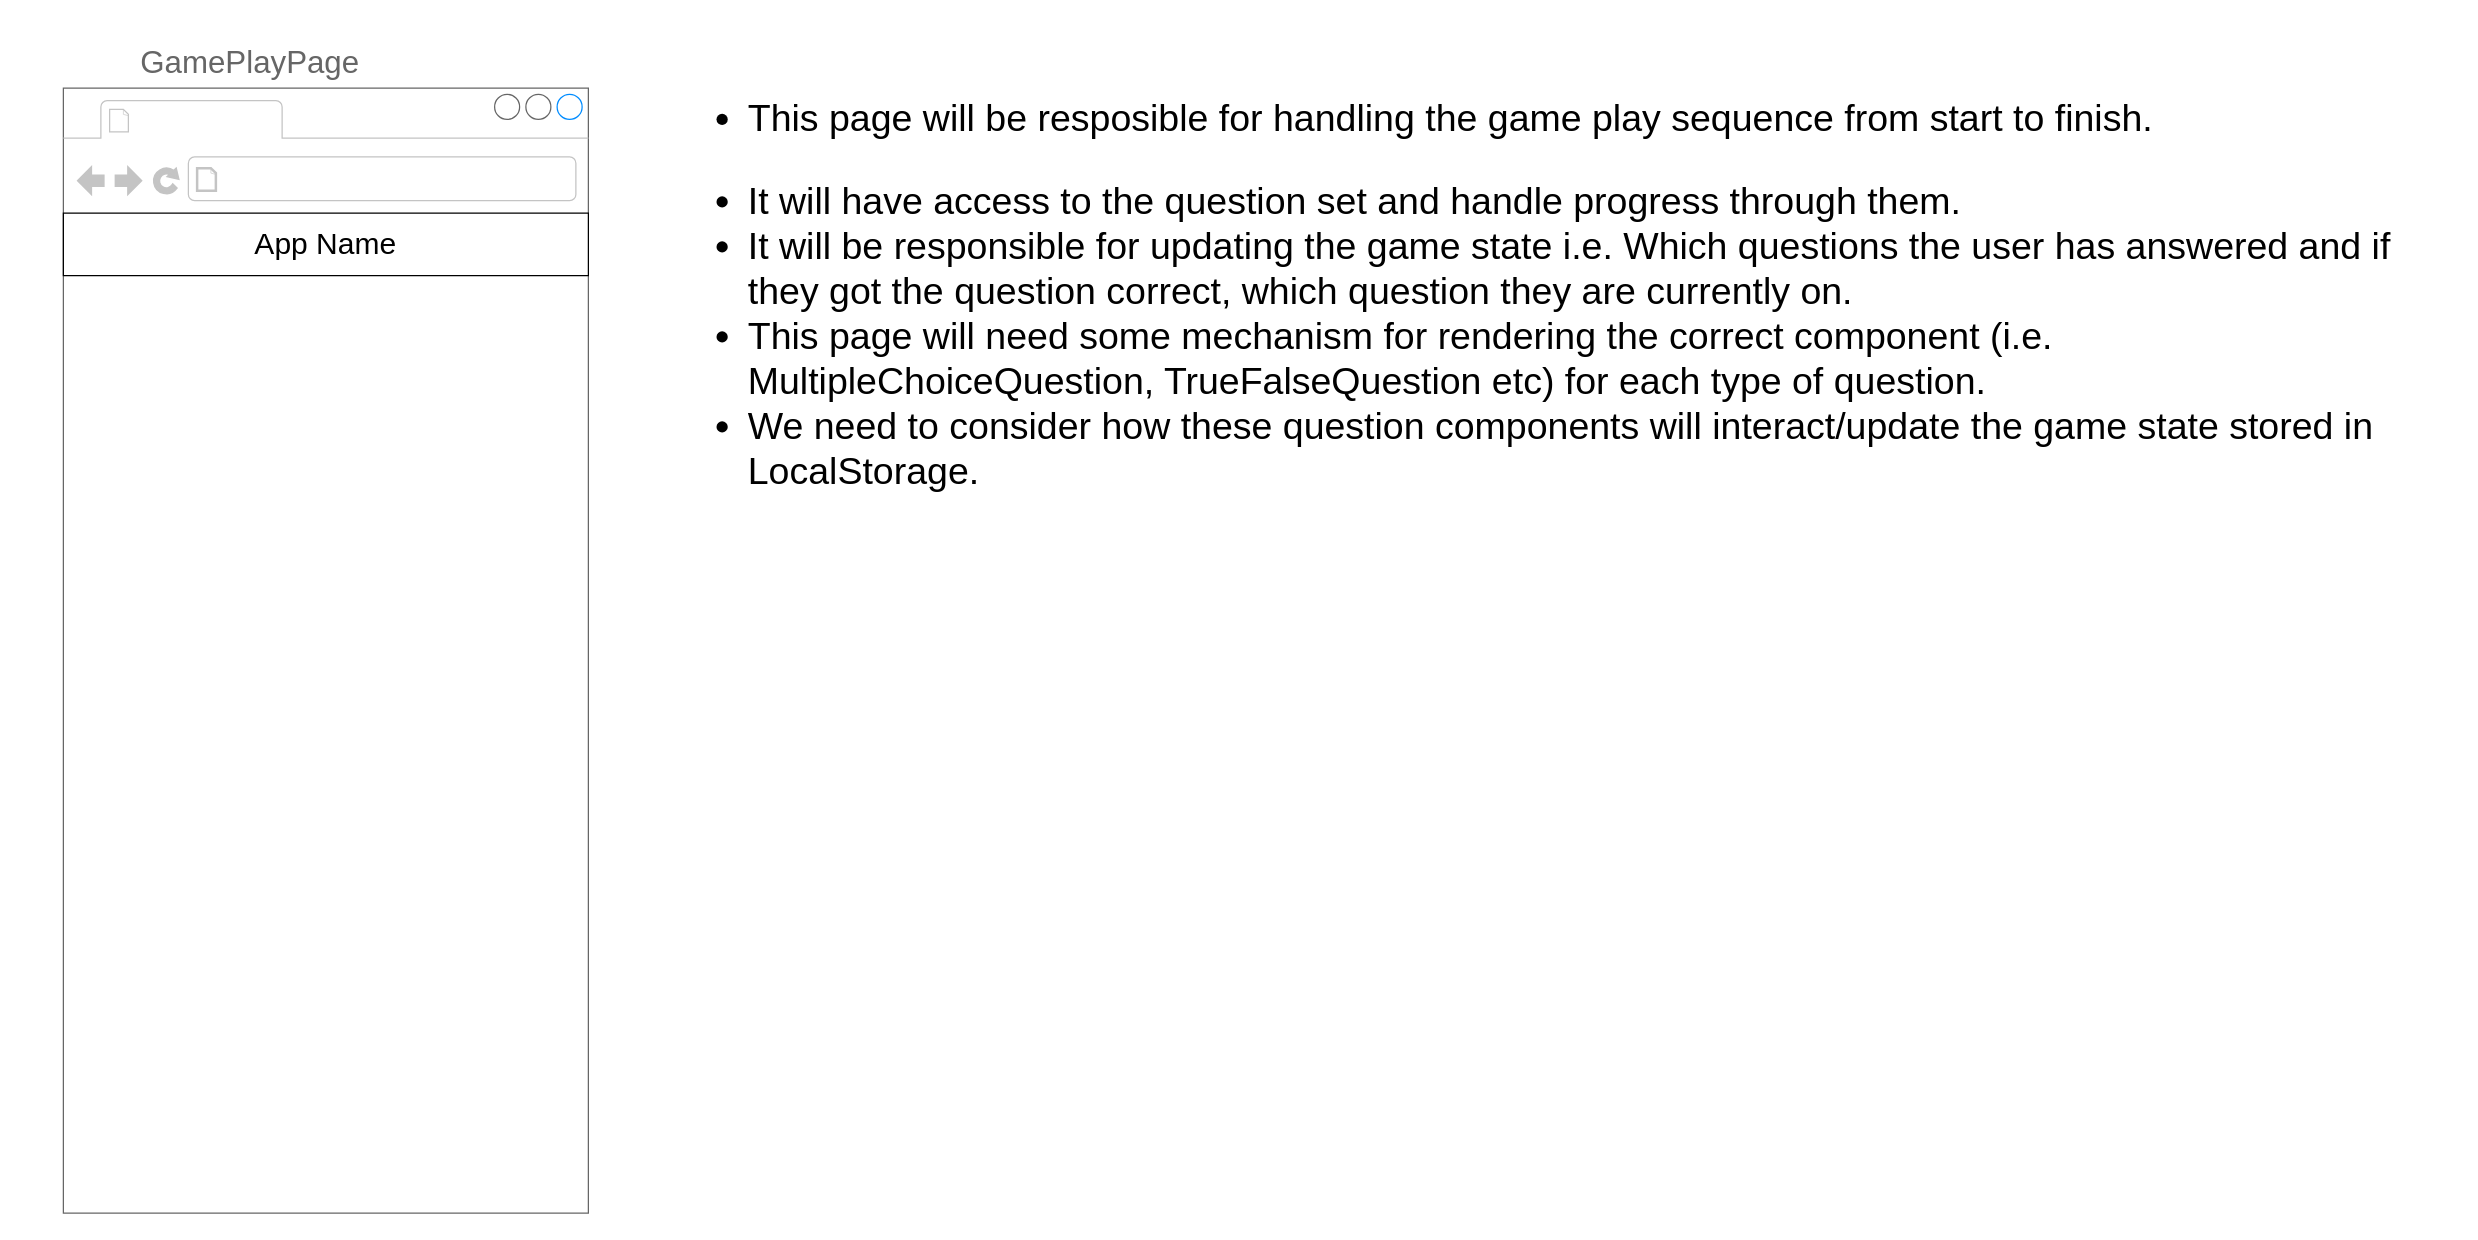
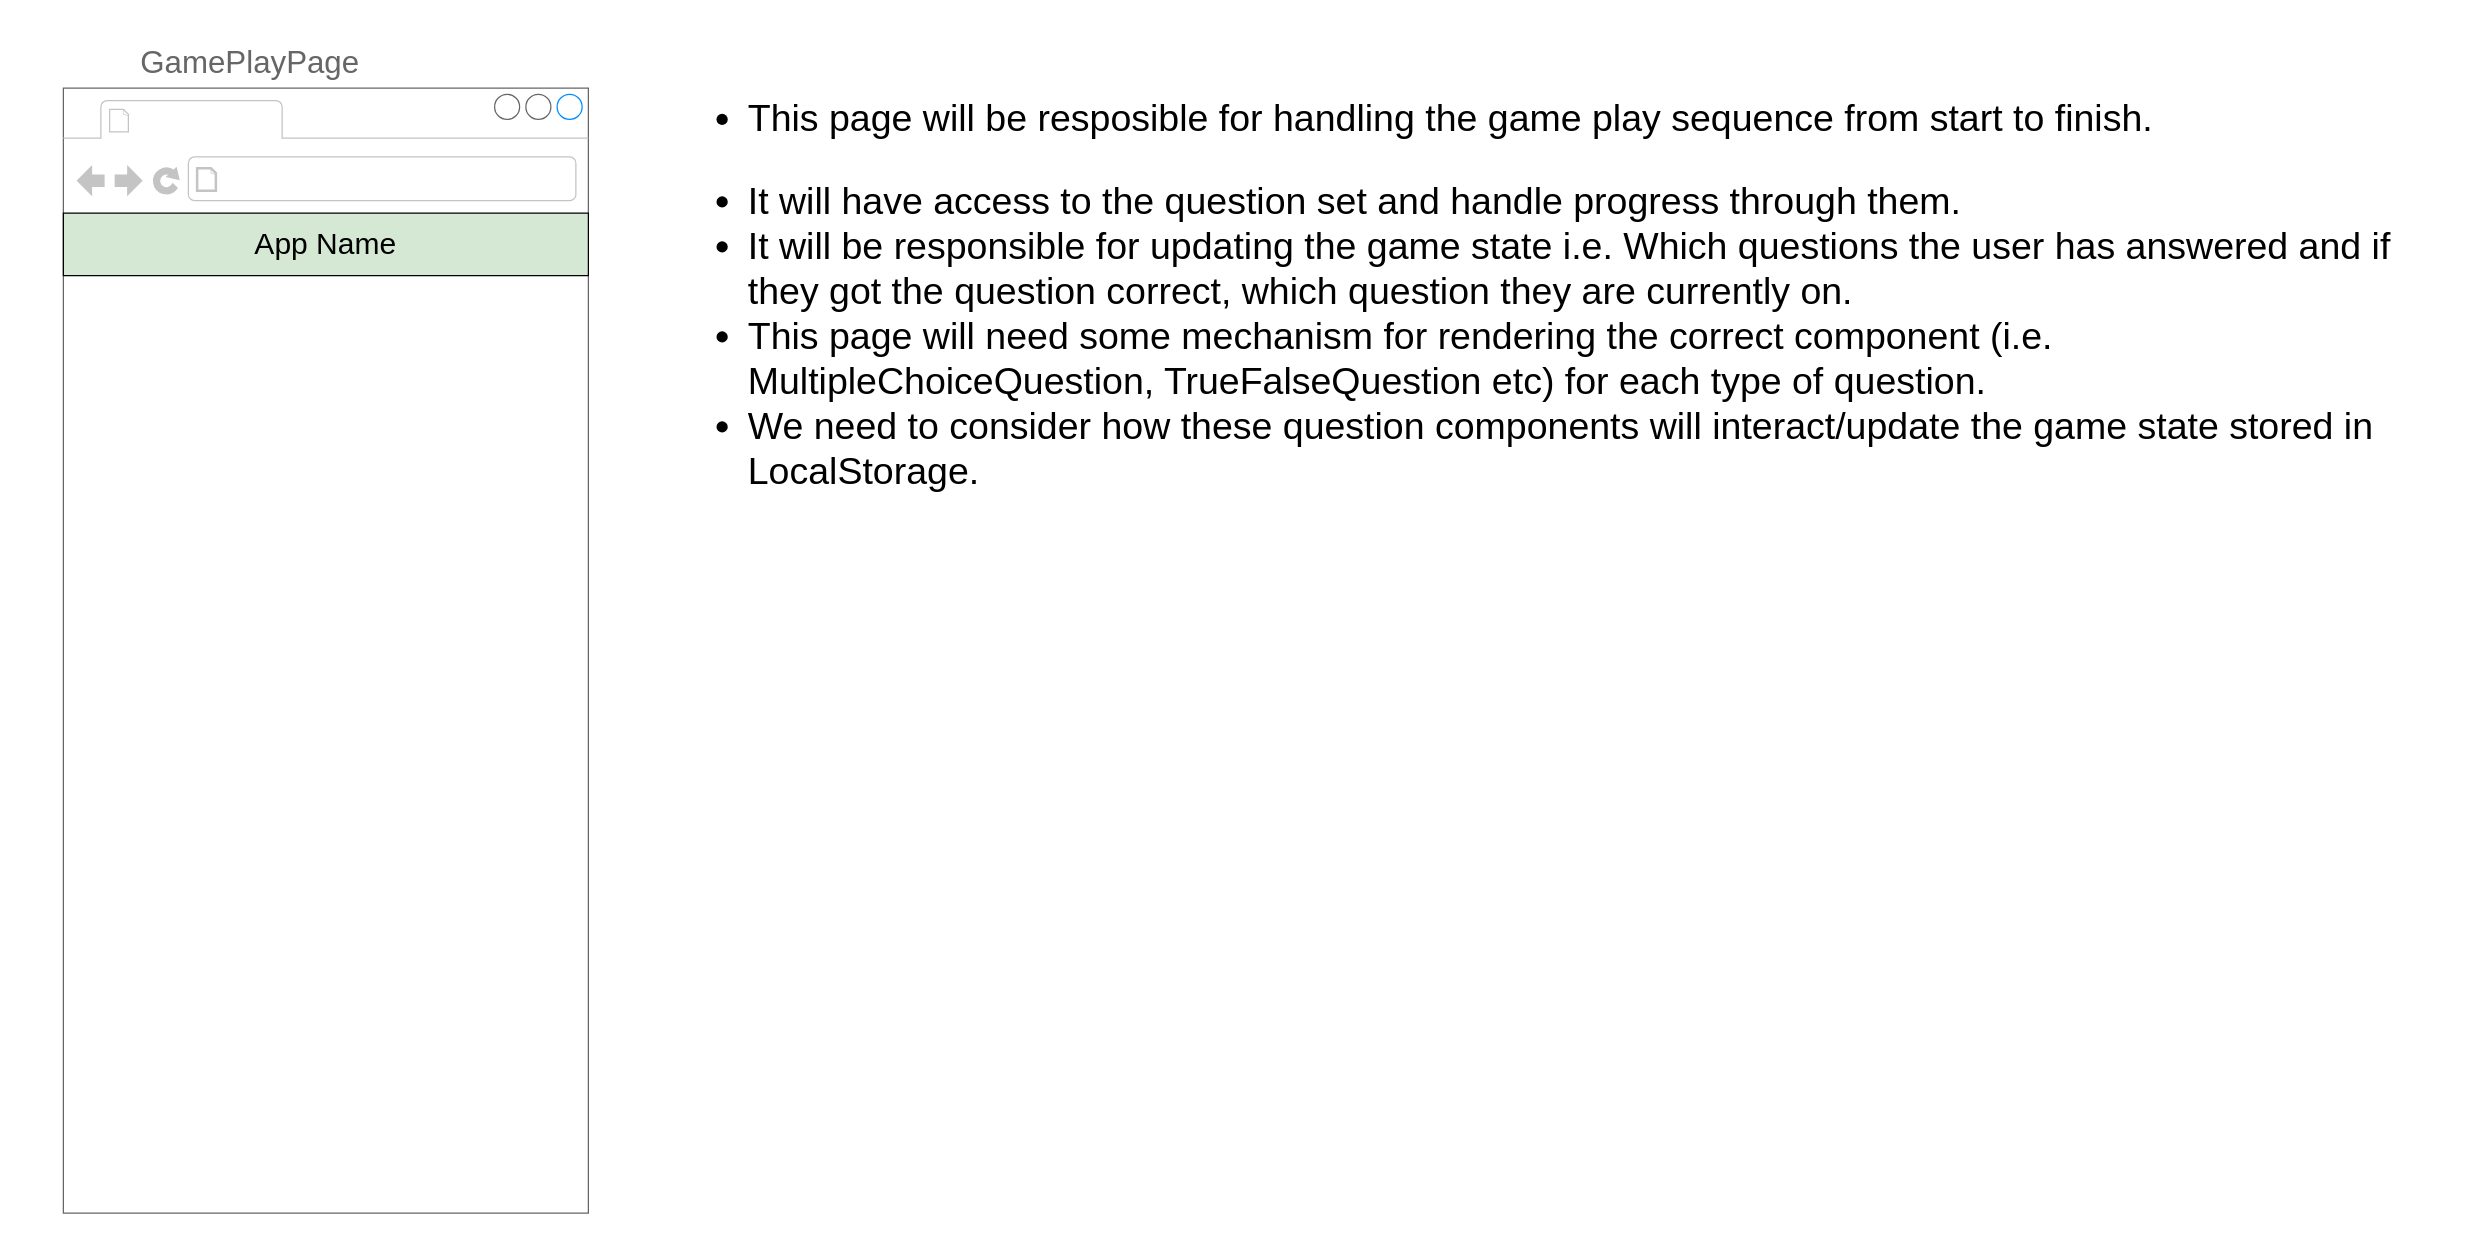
(326, 244) -> (326, 244)
